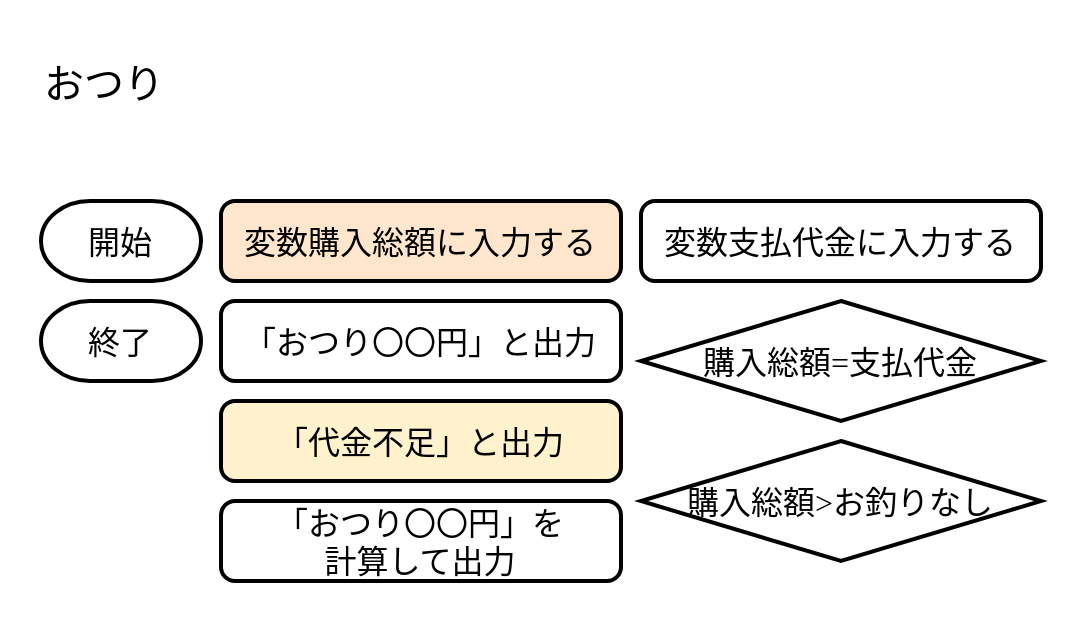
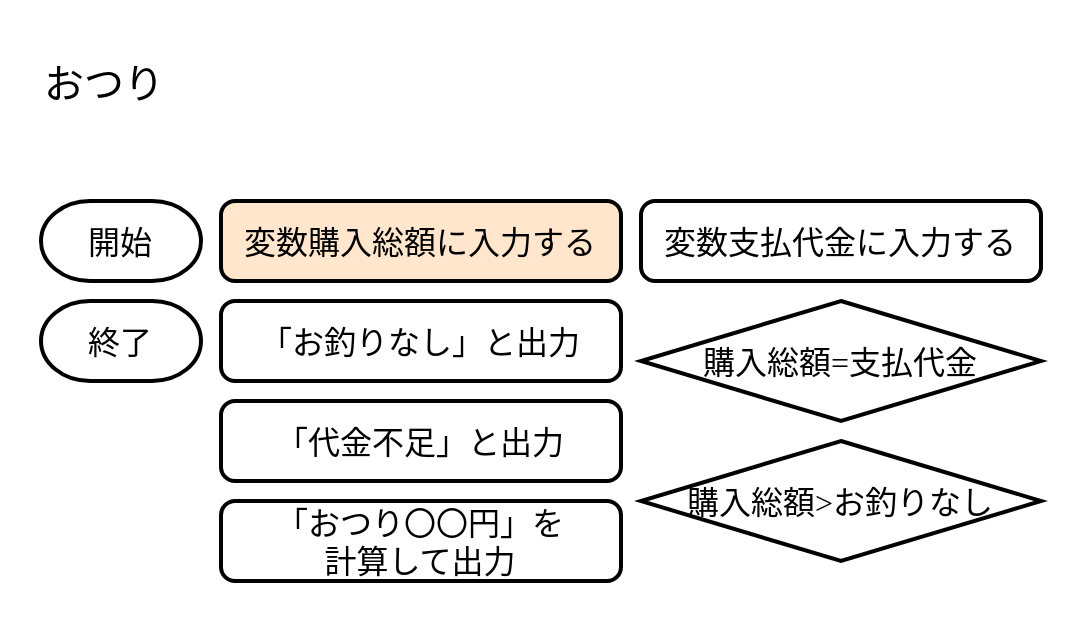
(420, 343) -> (420, 343)
(421, 441) -> (421, 441)
